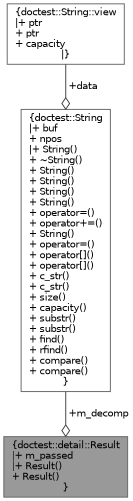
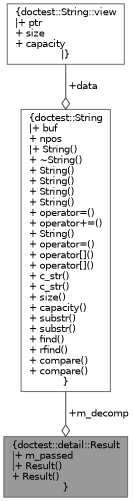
(66, 34) -> (66, 34)
